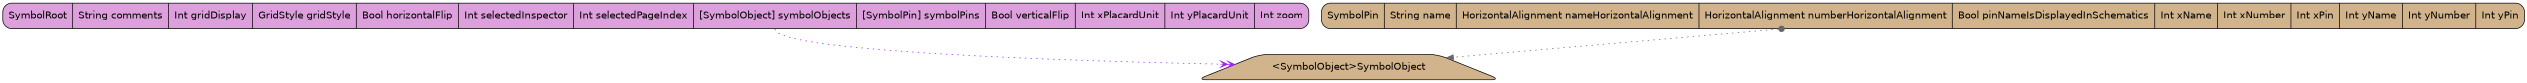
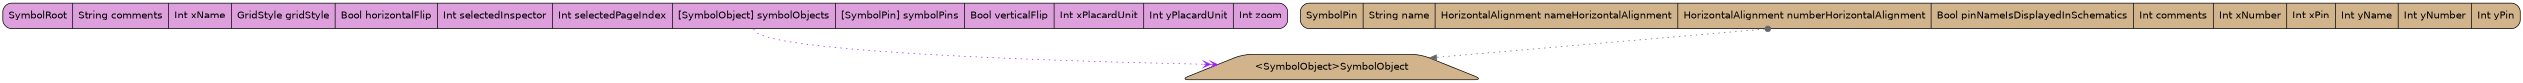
(211, 16) -> (200, 16)
(2186, 16) -> (2173, 16)
